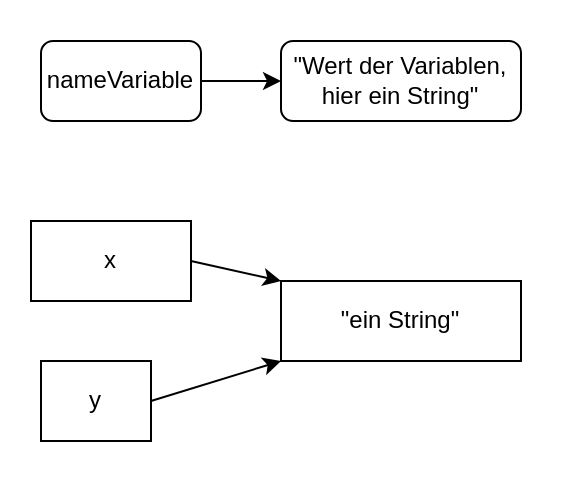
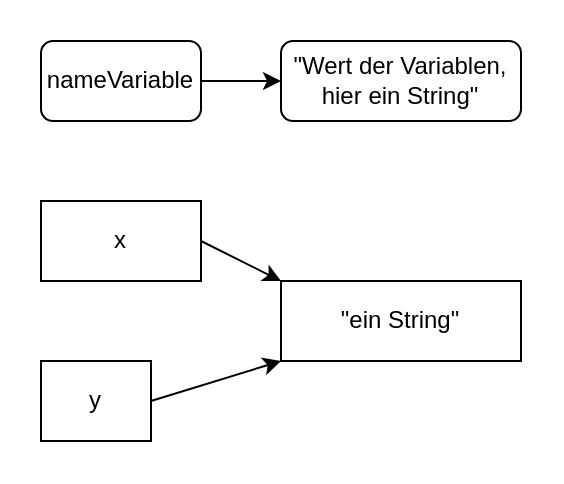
(111, 261) -> (121, 241)
